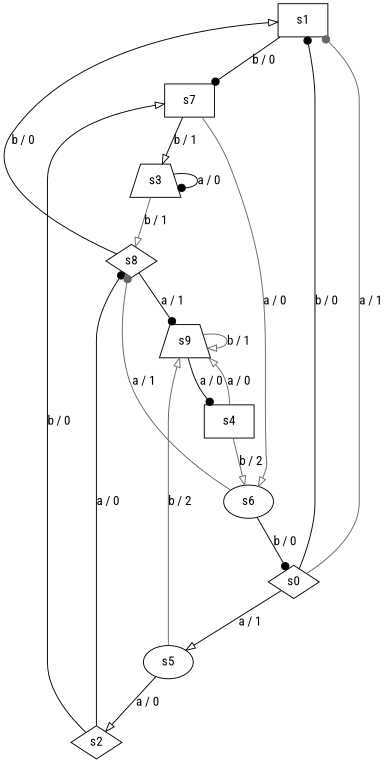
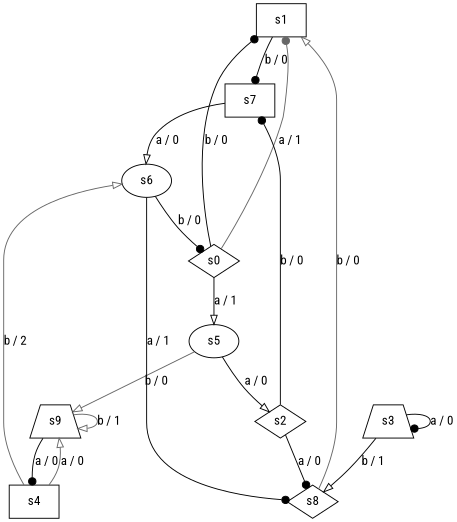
(50, 95) -> (337, 263)
(174, 136) -> none
(144, 218) -> (355, 463)
(263, 292) -> (177, 118)
(154, 295) -> none
(48, 391) -> (280, 263)
(141, 404) -> (147, 395)
(180, 502) -> (156, 381)
